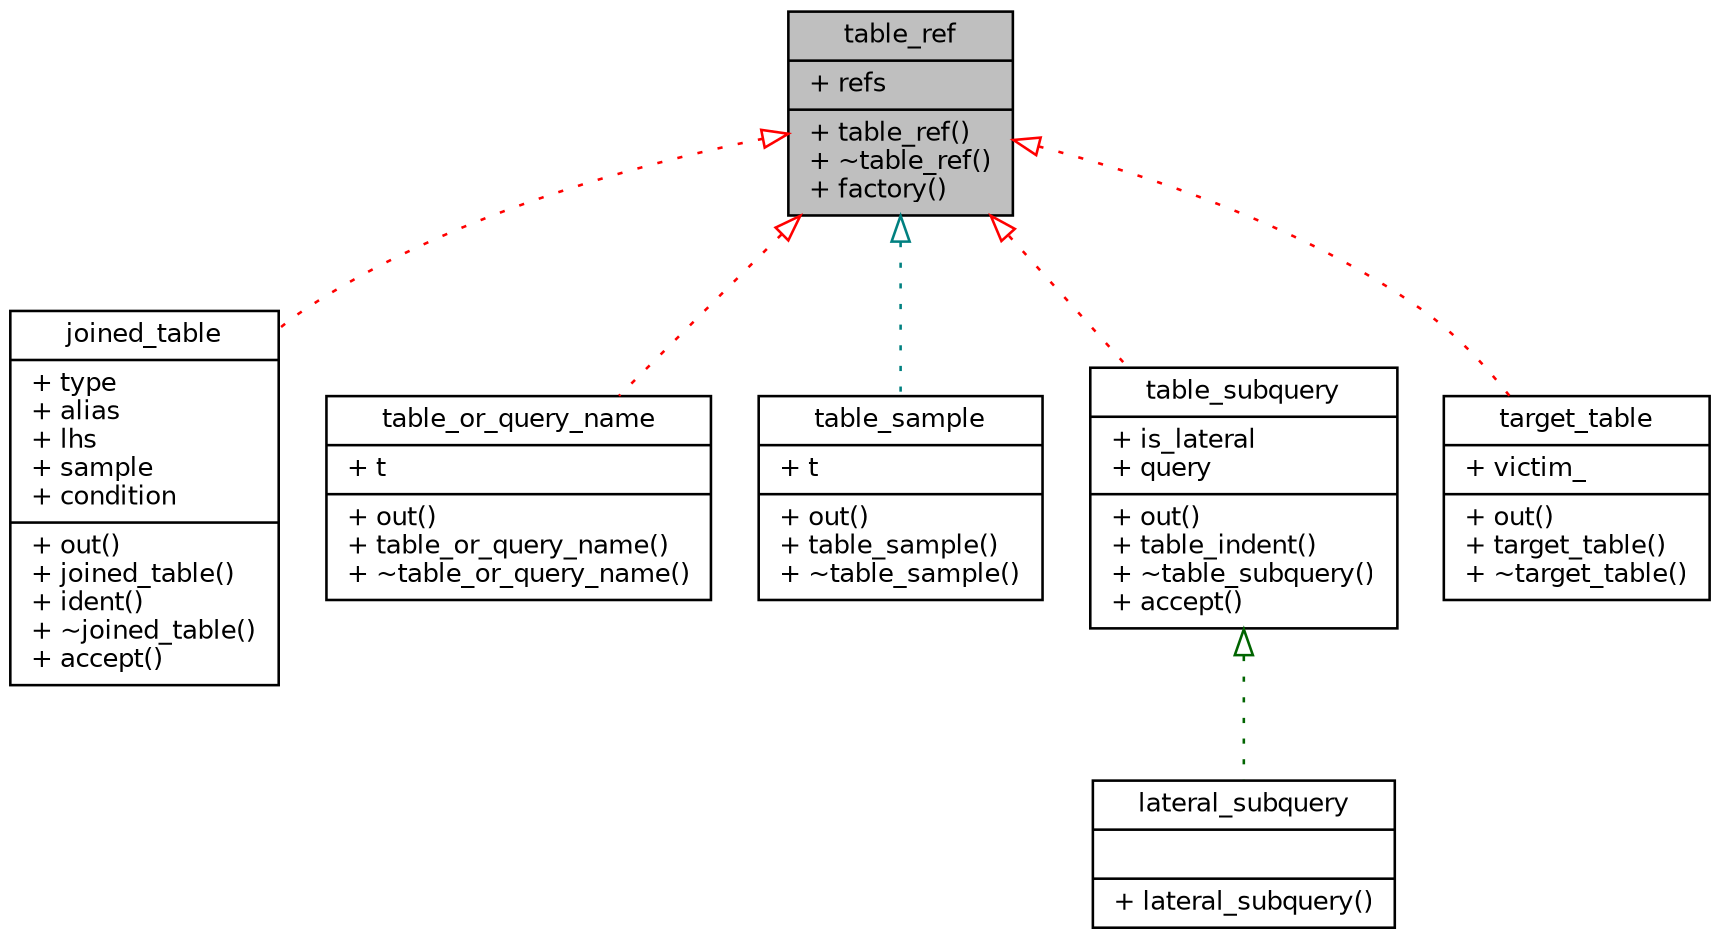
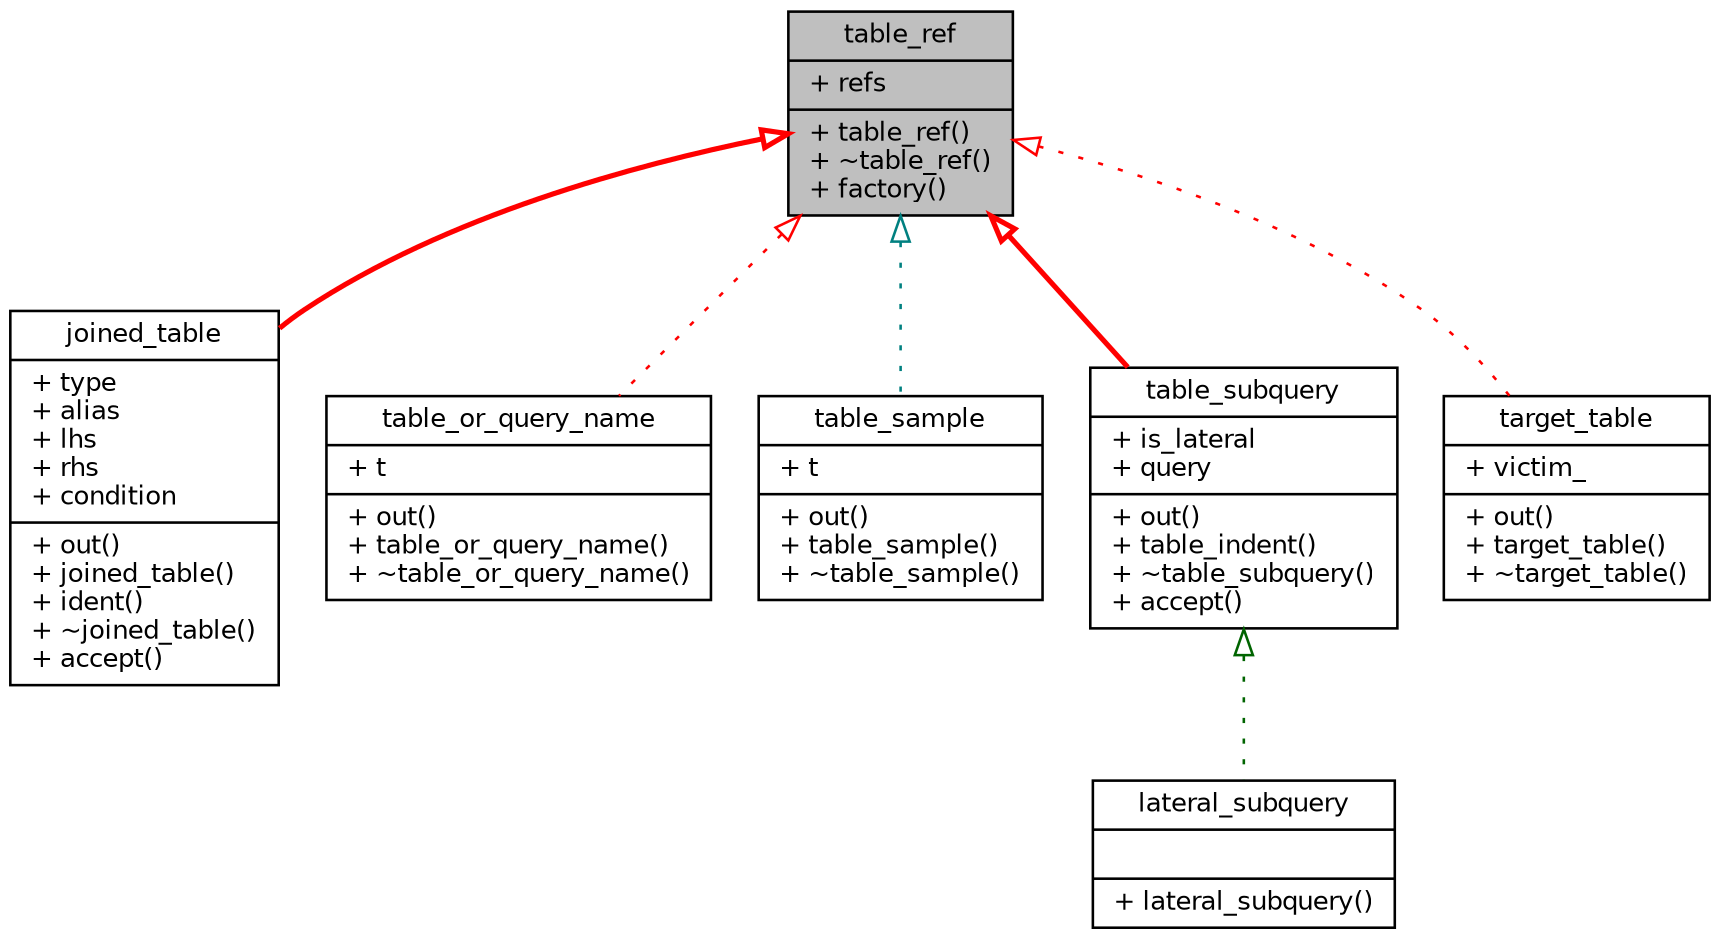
(511, 209) -> (511, 209)
(1068, 302) -> (1068, 302)
(93, 468) -> (66, 468)
